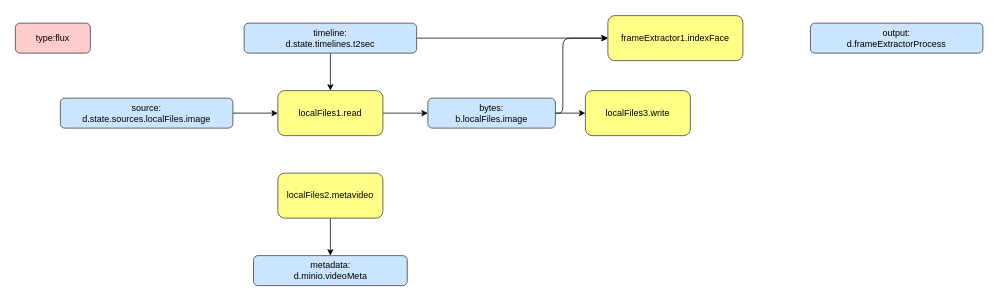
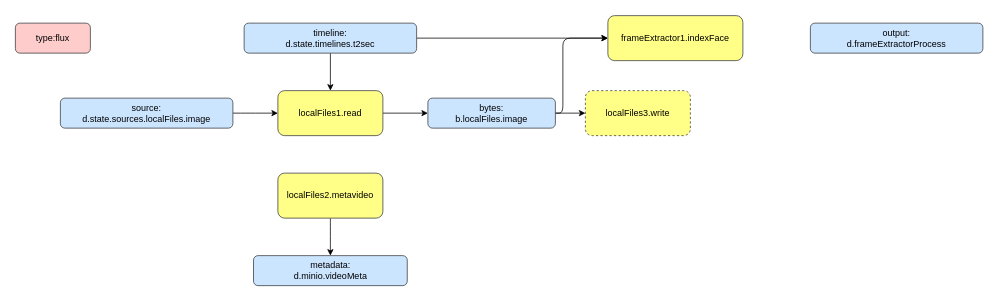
(638, 113) -> (638, 113)
